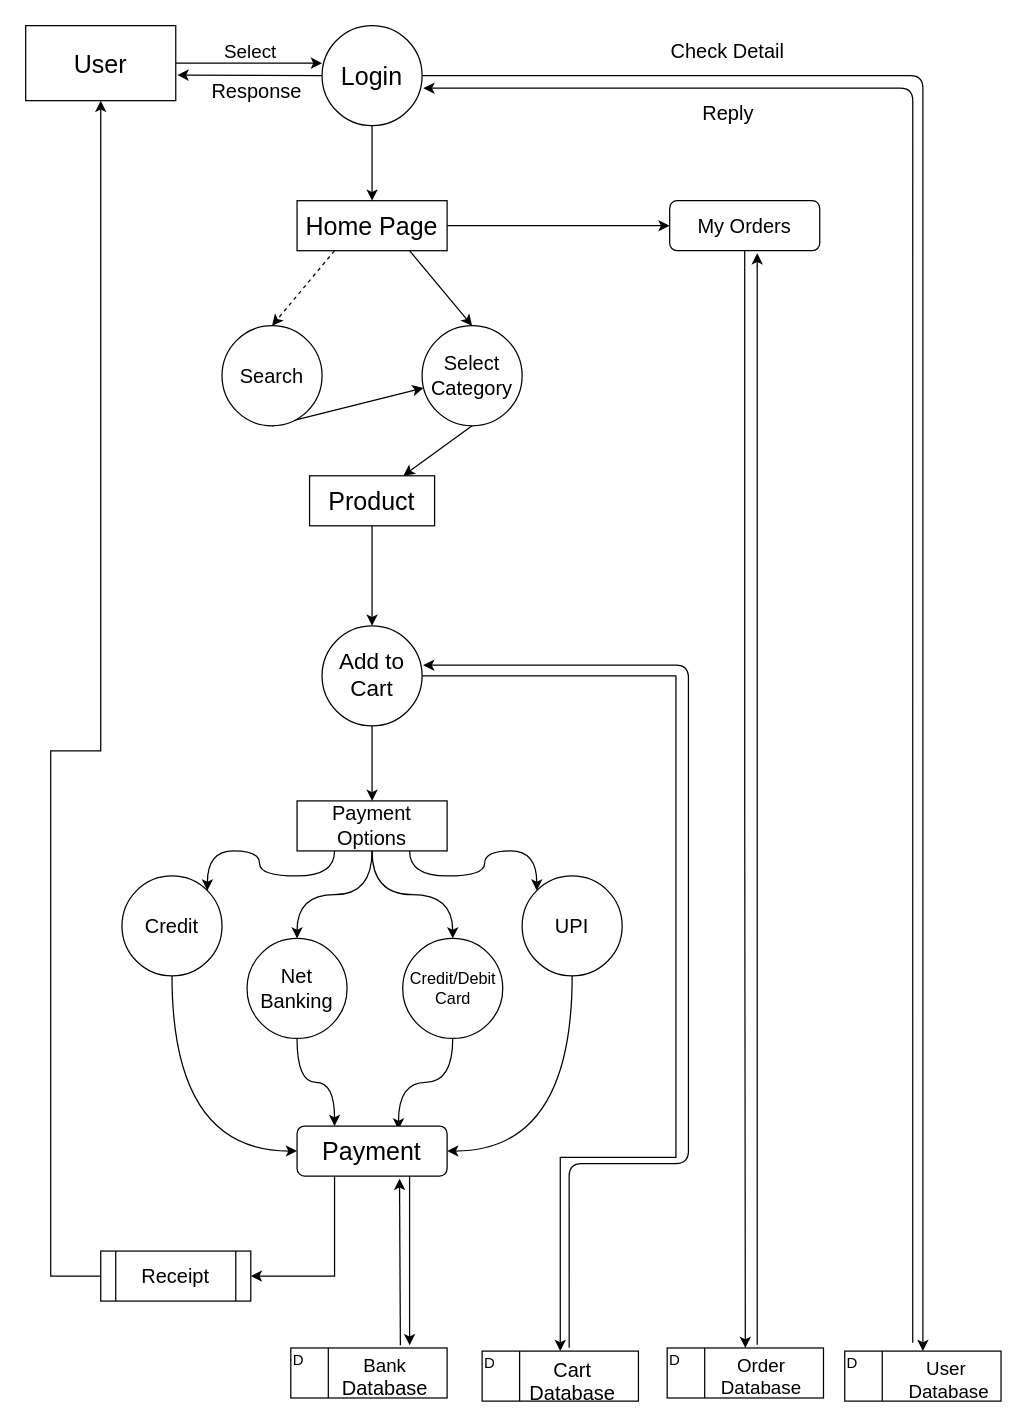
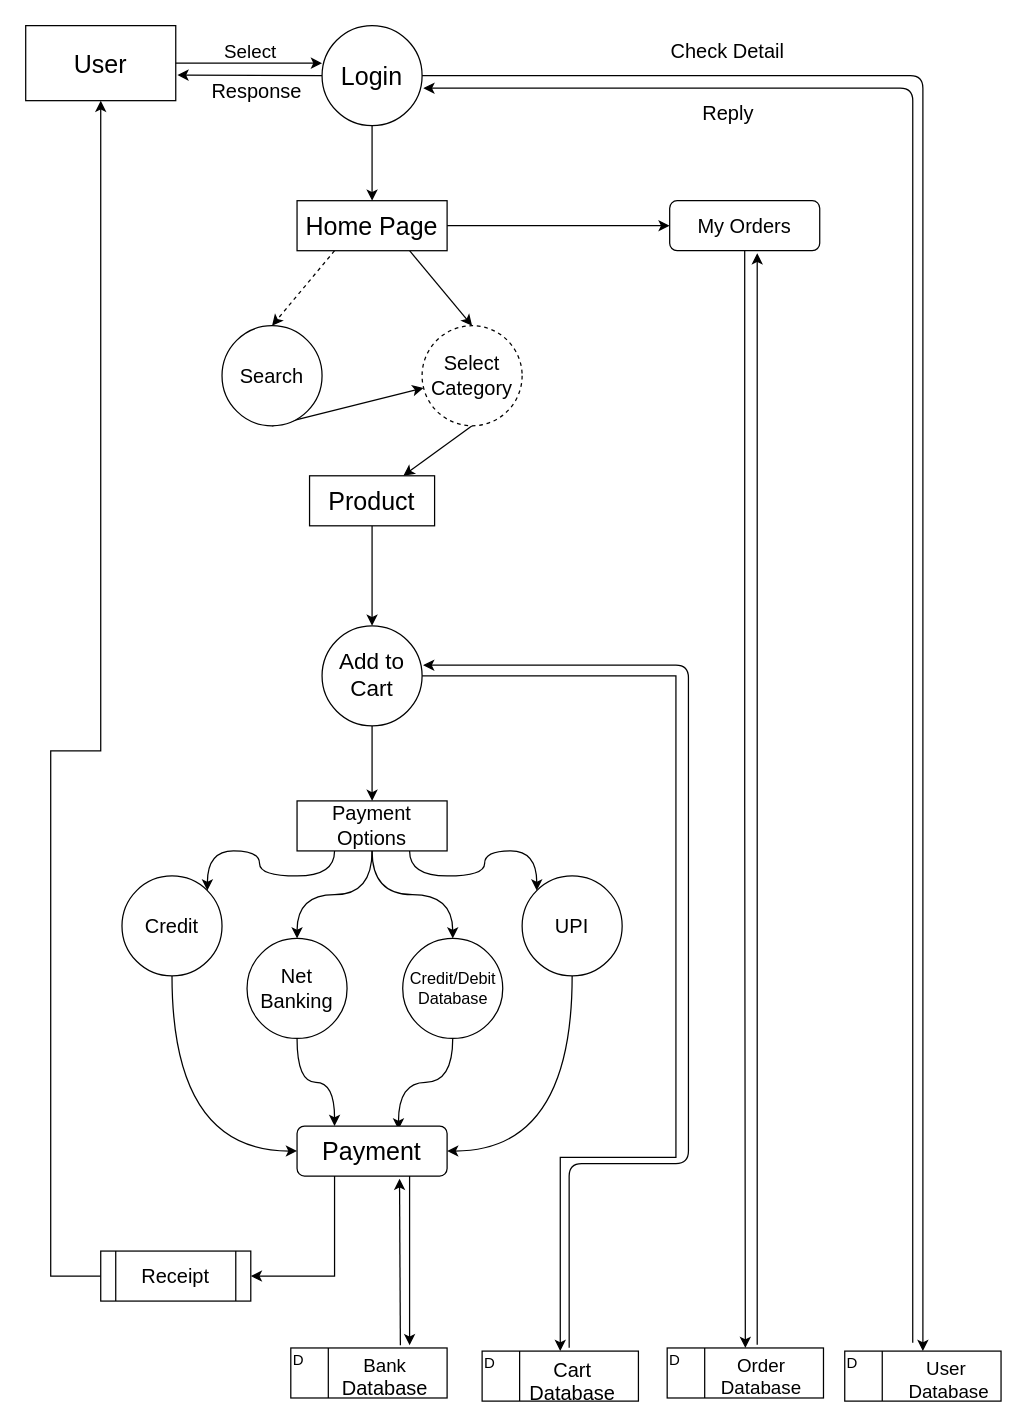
(472, 376) -> (472, 376)
(453, 988) -> (453, 988)
